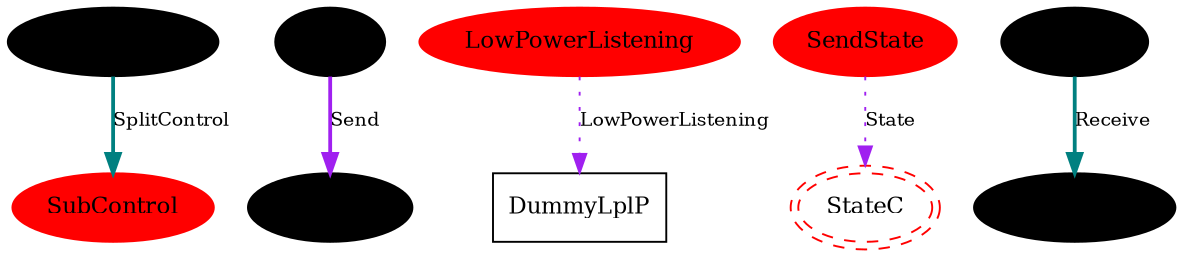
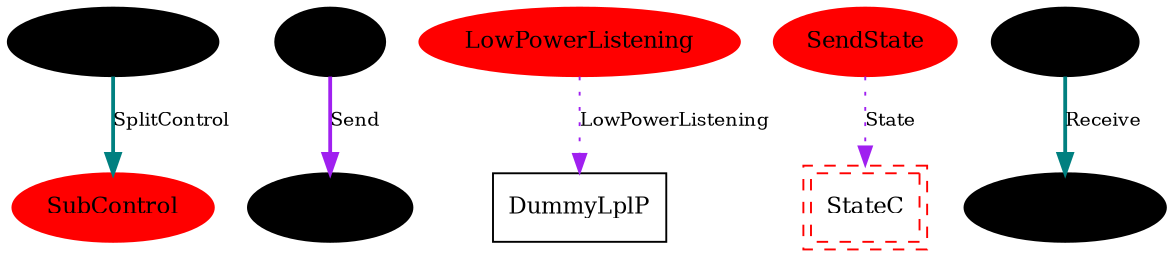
(865, 208) -> (865, 208)
